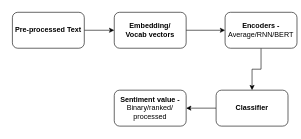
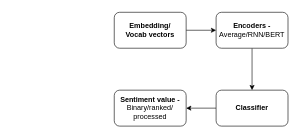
(48, 30) -> none
(108, 30) -> none
(261, 30) -> (252, 30)
